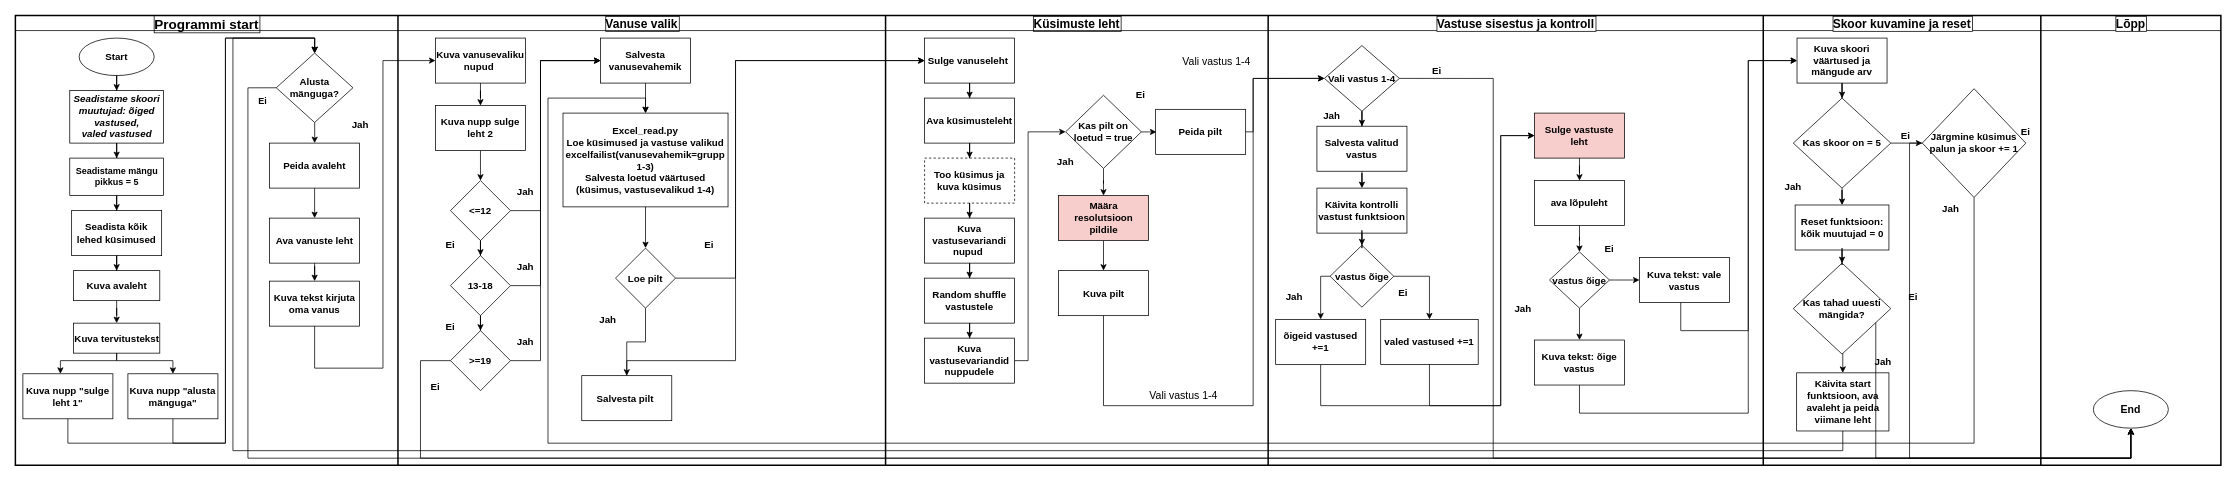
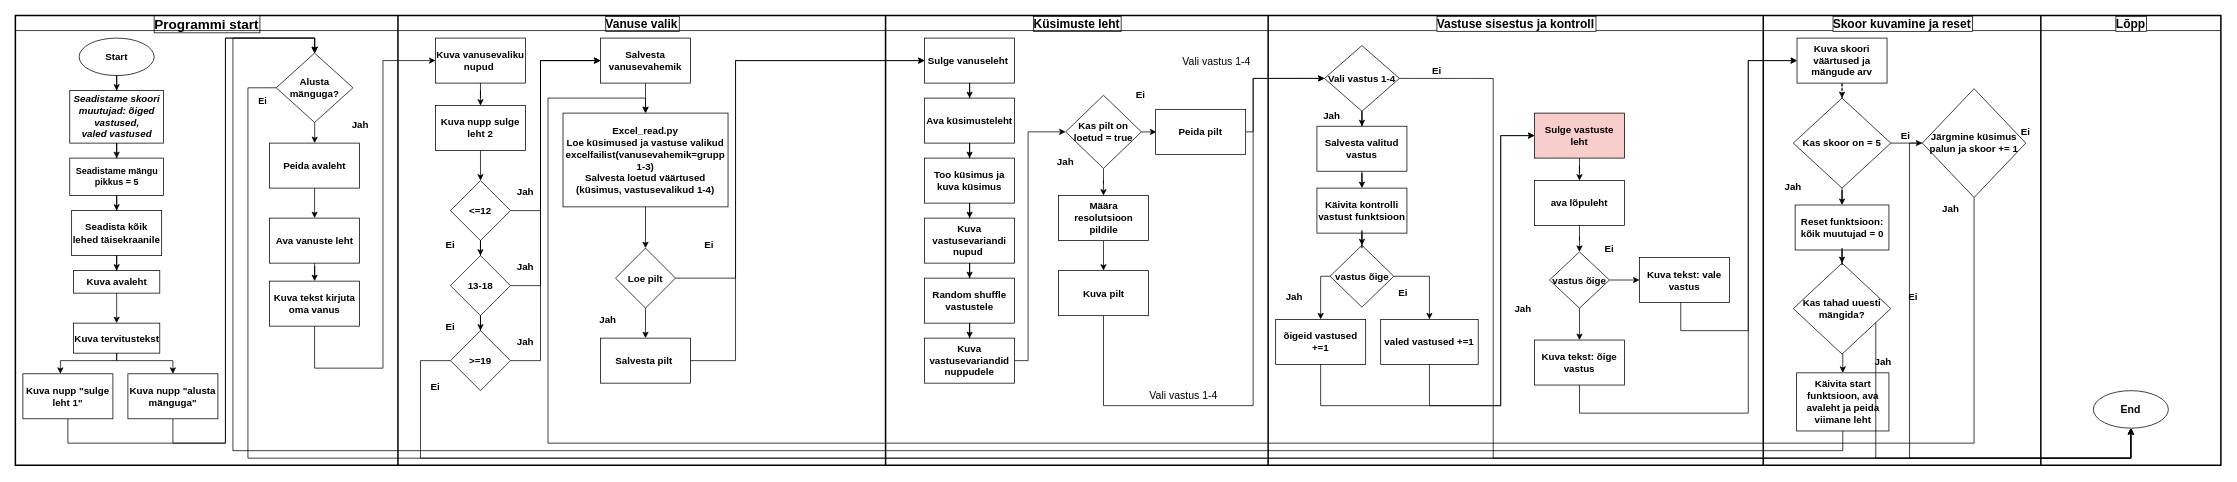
(1842, 84) -> (1842, 84)
(969, 180) -> (969, 180)
(1103, 218) -> (1103, 218)
(117, 233) -> (117, 233)
(117, 285) -> (117, 282)
(627, 398) -> (645, 360)
